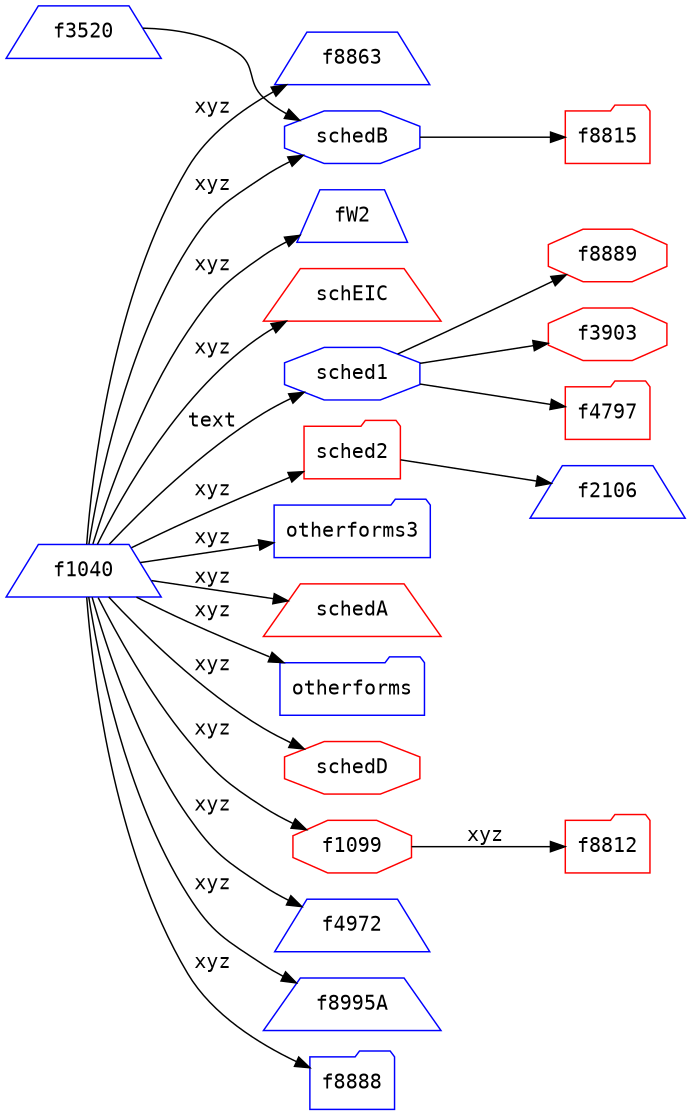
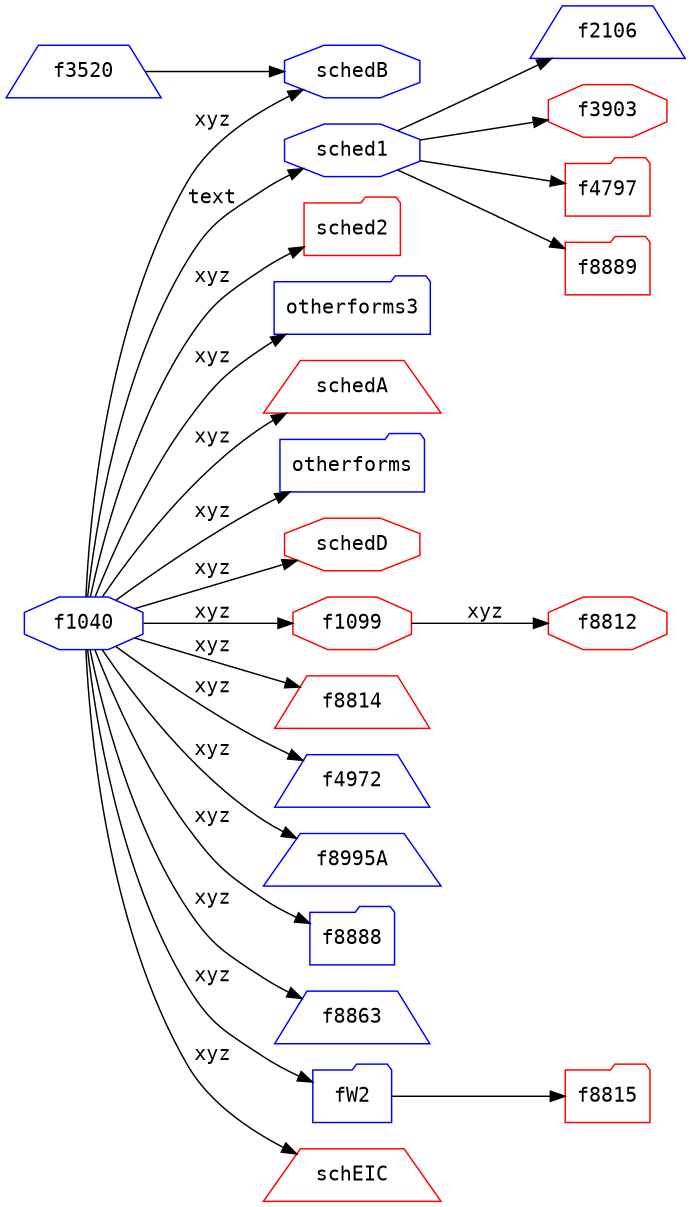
(485, 137) -> (471, 1096)
(352, 216) -> (352, 1096)
(608, 255) -> (608, 269)
(468, 470) -> (468, 98)
(84, 571) -> (84, 623)
none -> (352, 702)
(608, 847) -> (608, 623)
